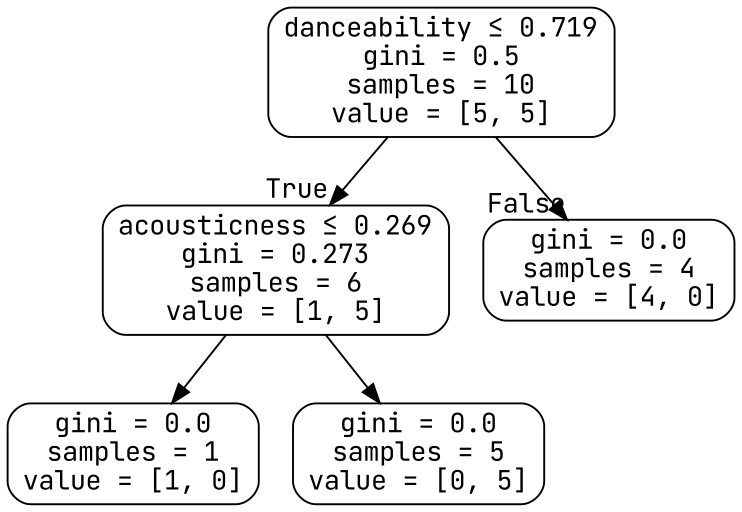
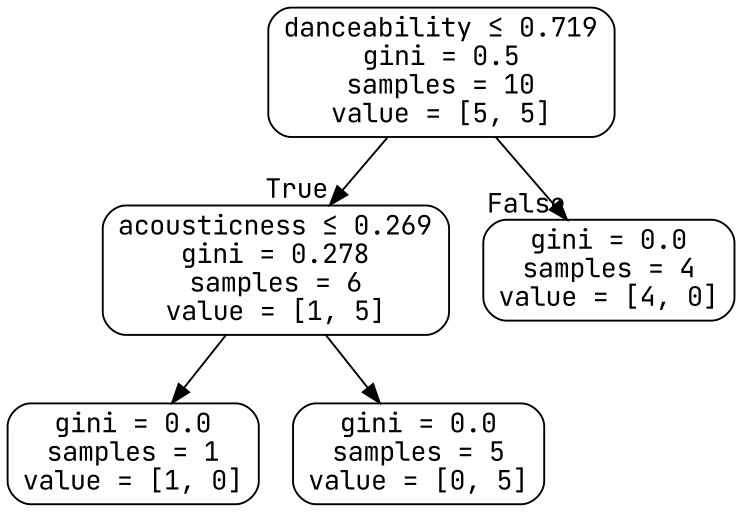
(276, 255) -> (276, 255)
